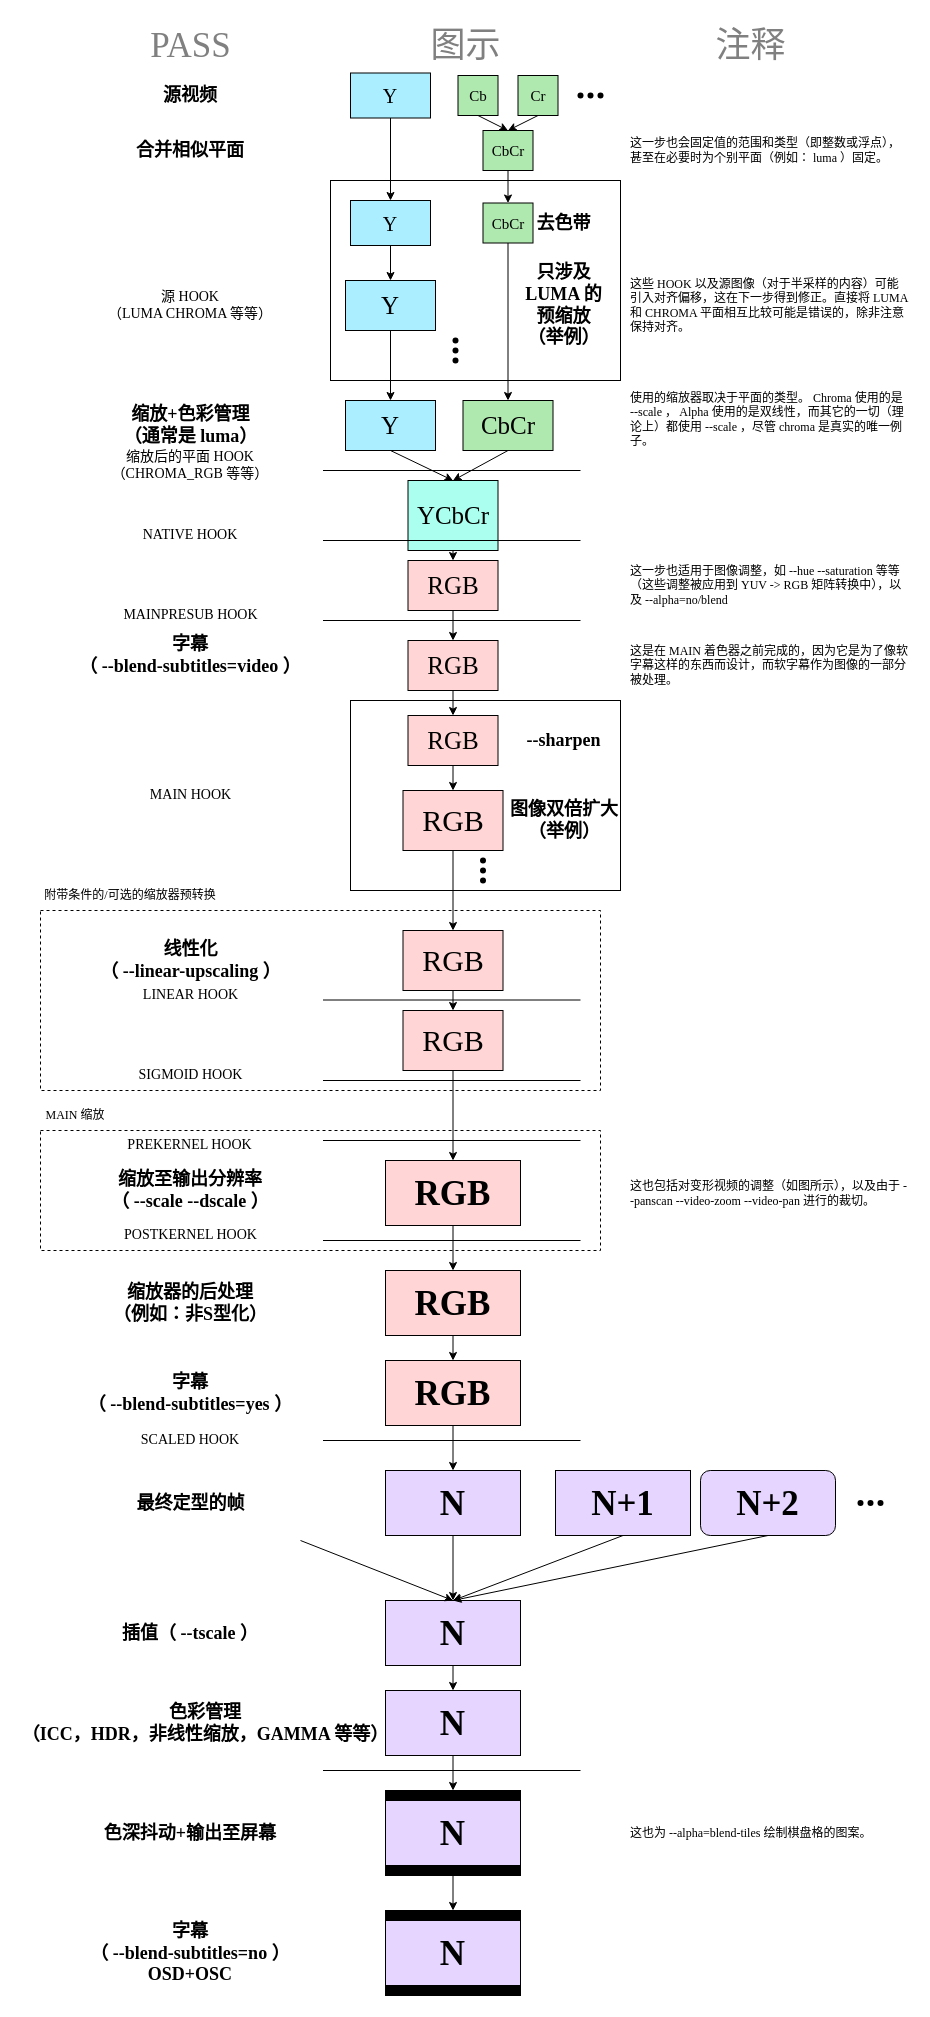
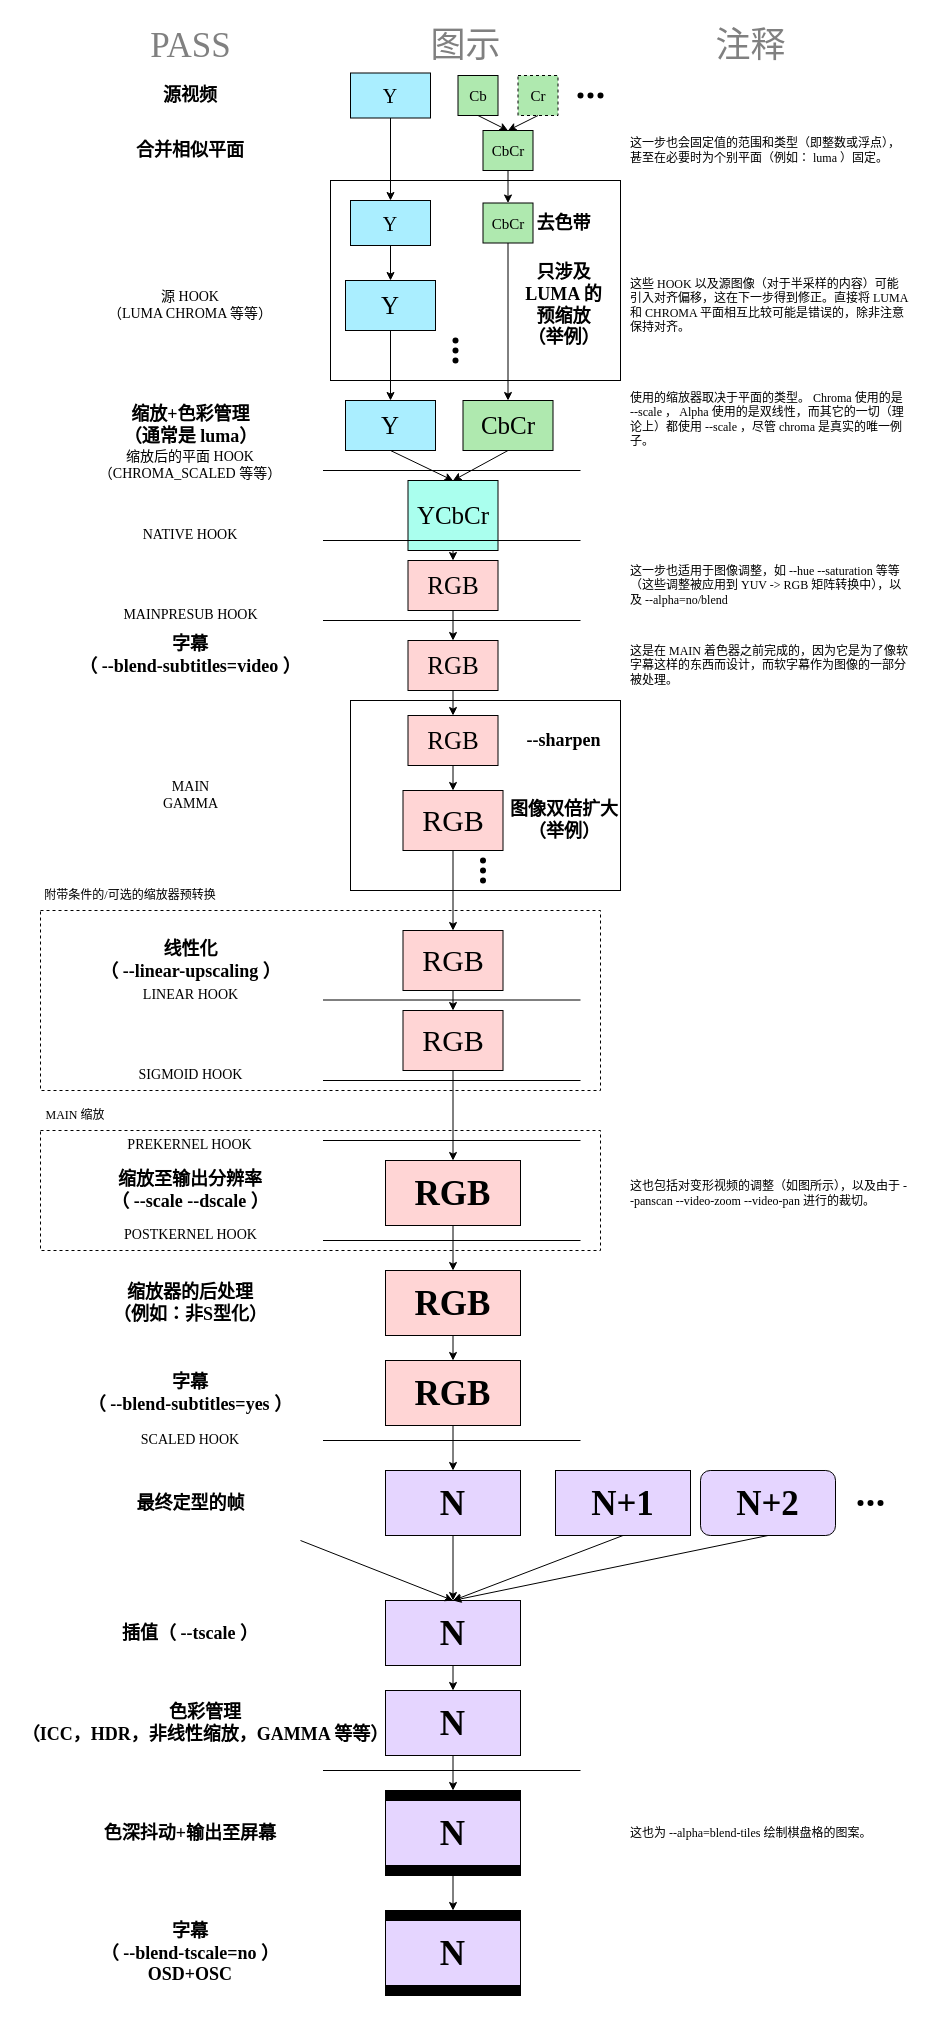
(538, 96) -> (538, 96)
(191, 466) -> (191, 466)
(191, 796) -> (191, 796)
(191, 1954) -> (191, 1954)
